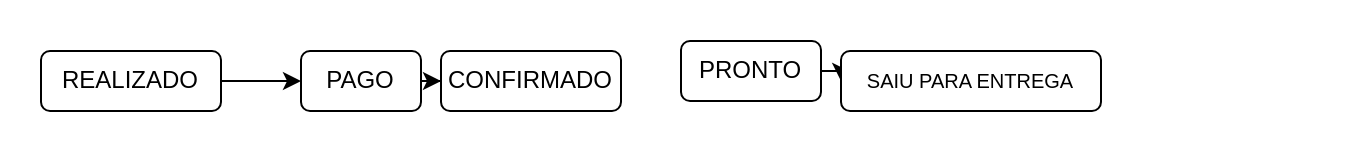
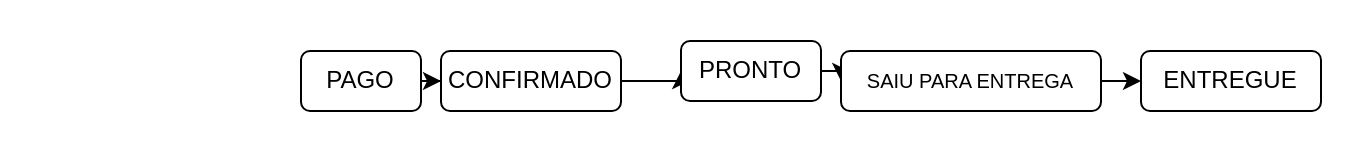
(131, 81) -> none
(254, 81) -> none
none -> (652, 81)
none -> (1114, 81)
none -> (1231, 81)
